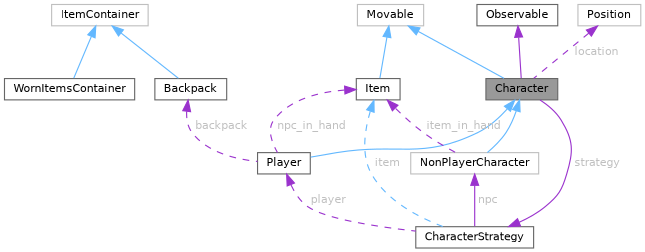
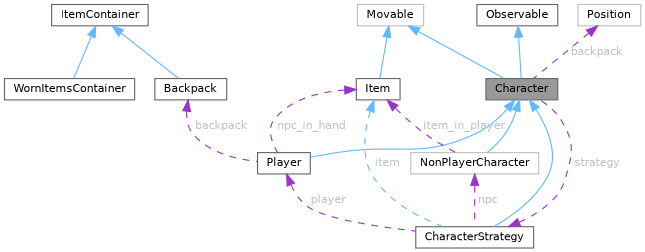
(100, 15) -> (100, 15)
(595, 52) -> (595, 52)
(520, 58) -> (520, 58)
(462, 126) -> (462, 126)
(569, 167) -> (569, 167)
none -> (547, 178)
(475, 206) -> (475, 206)
